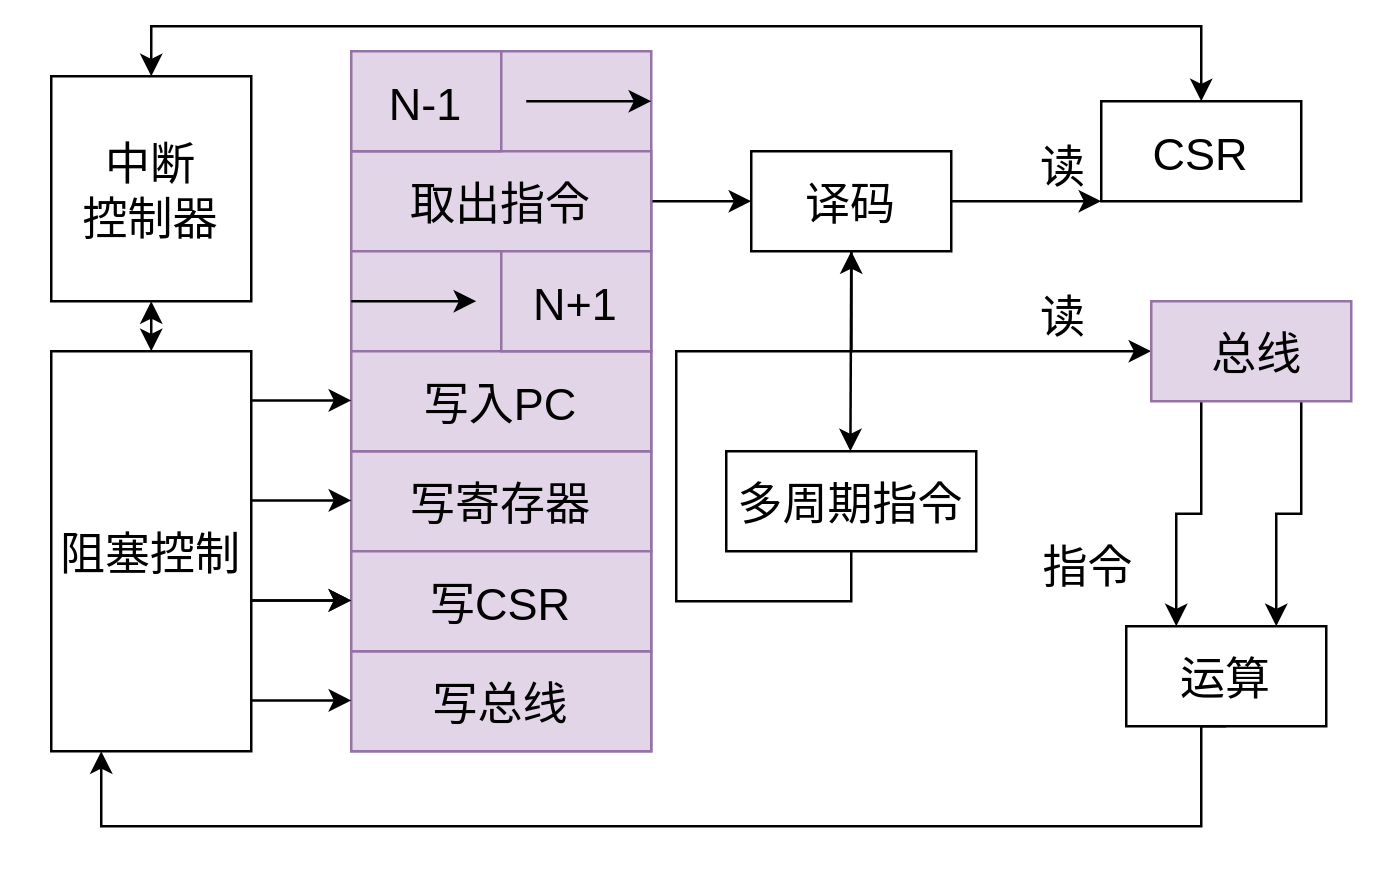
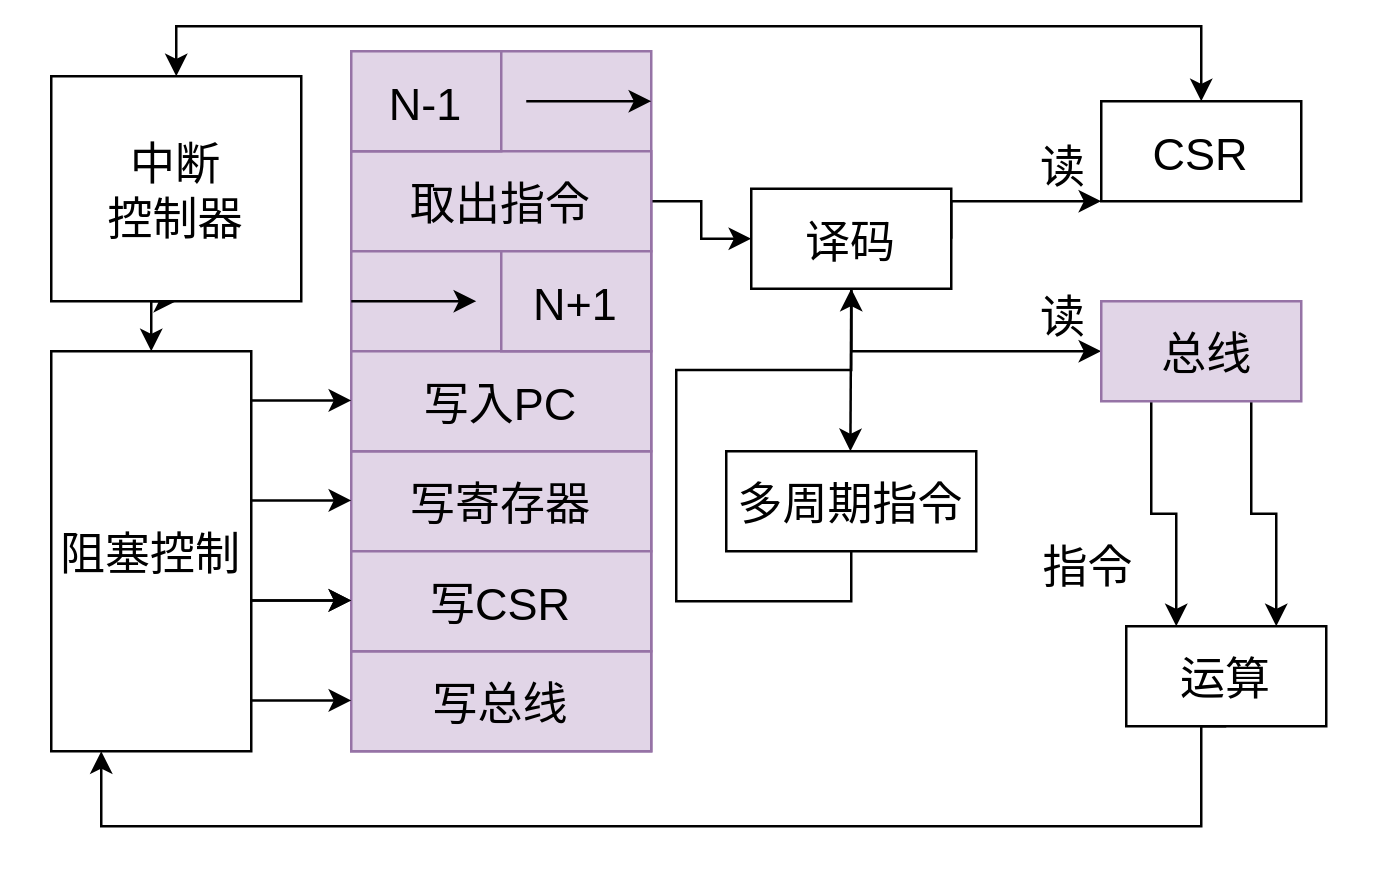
(151, 189) -> (176, 189)
(851, 201) -> (851, 239)
(1251, 351) -> (1201, 351)
